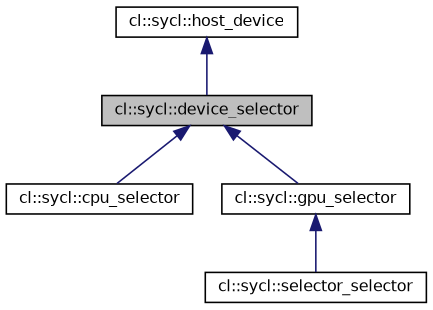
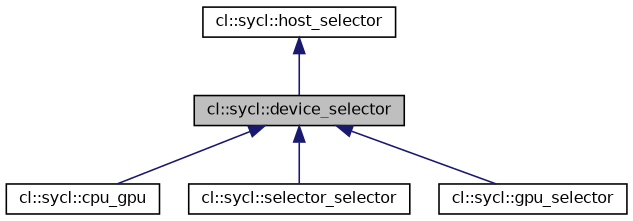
(207, 22) -> (299, 22)
(99, 199) -> (83, 199)
(316, 251) -> (299, 163)
